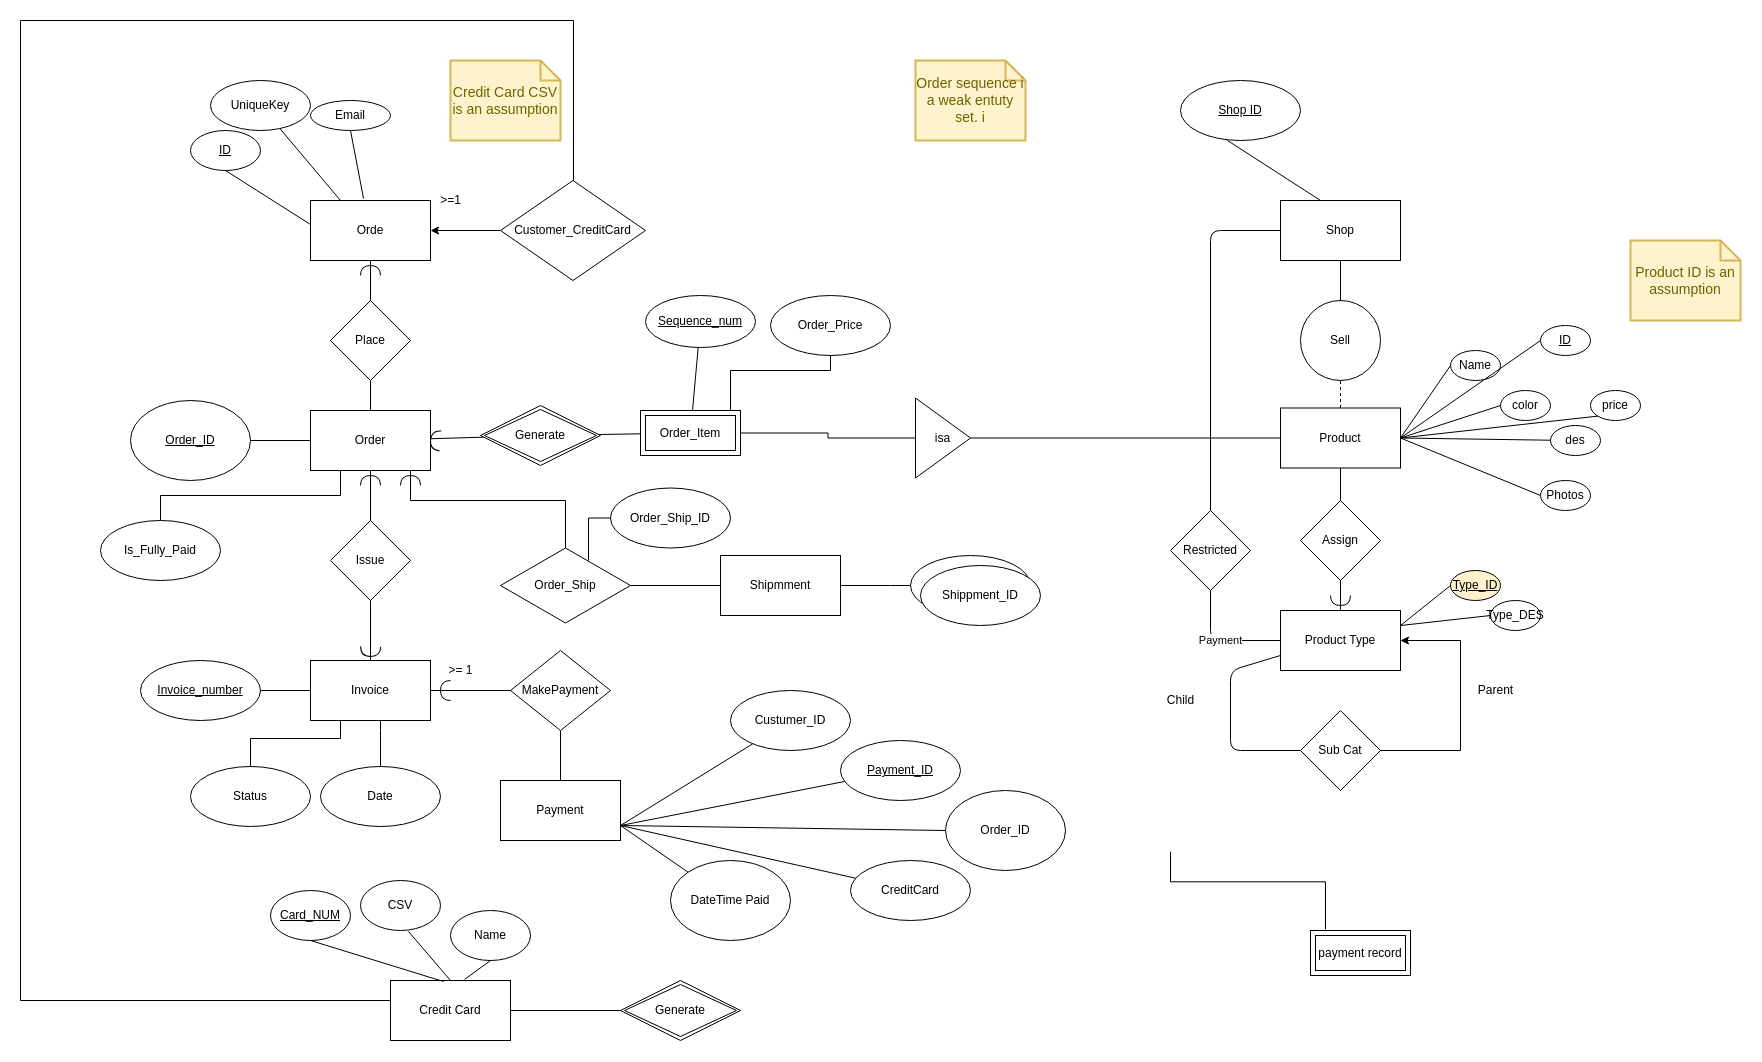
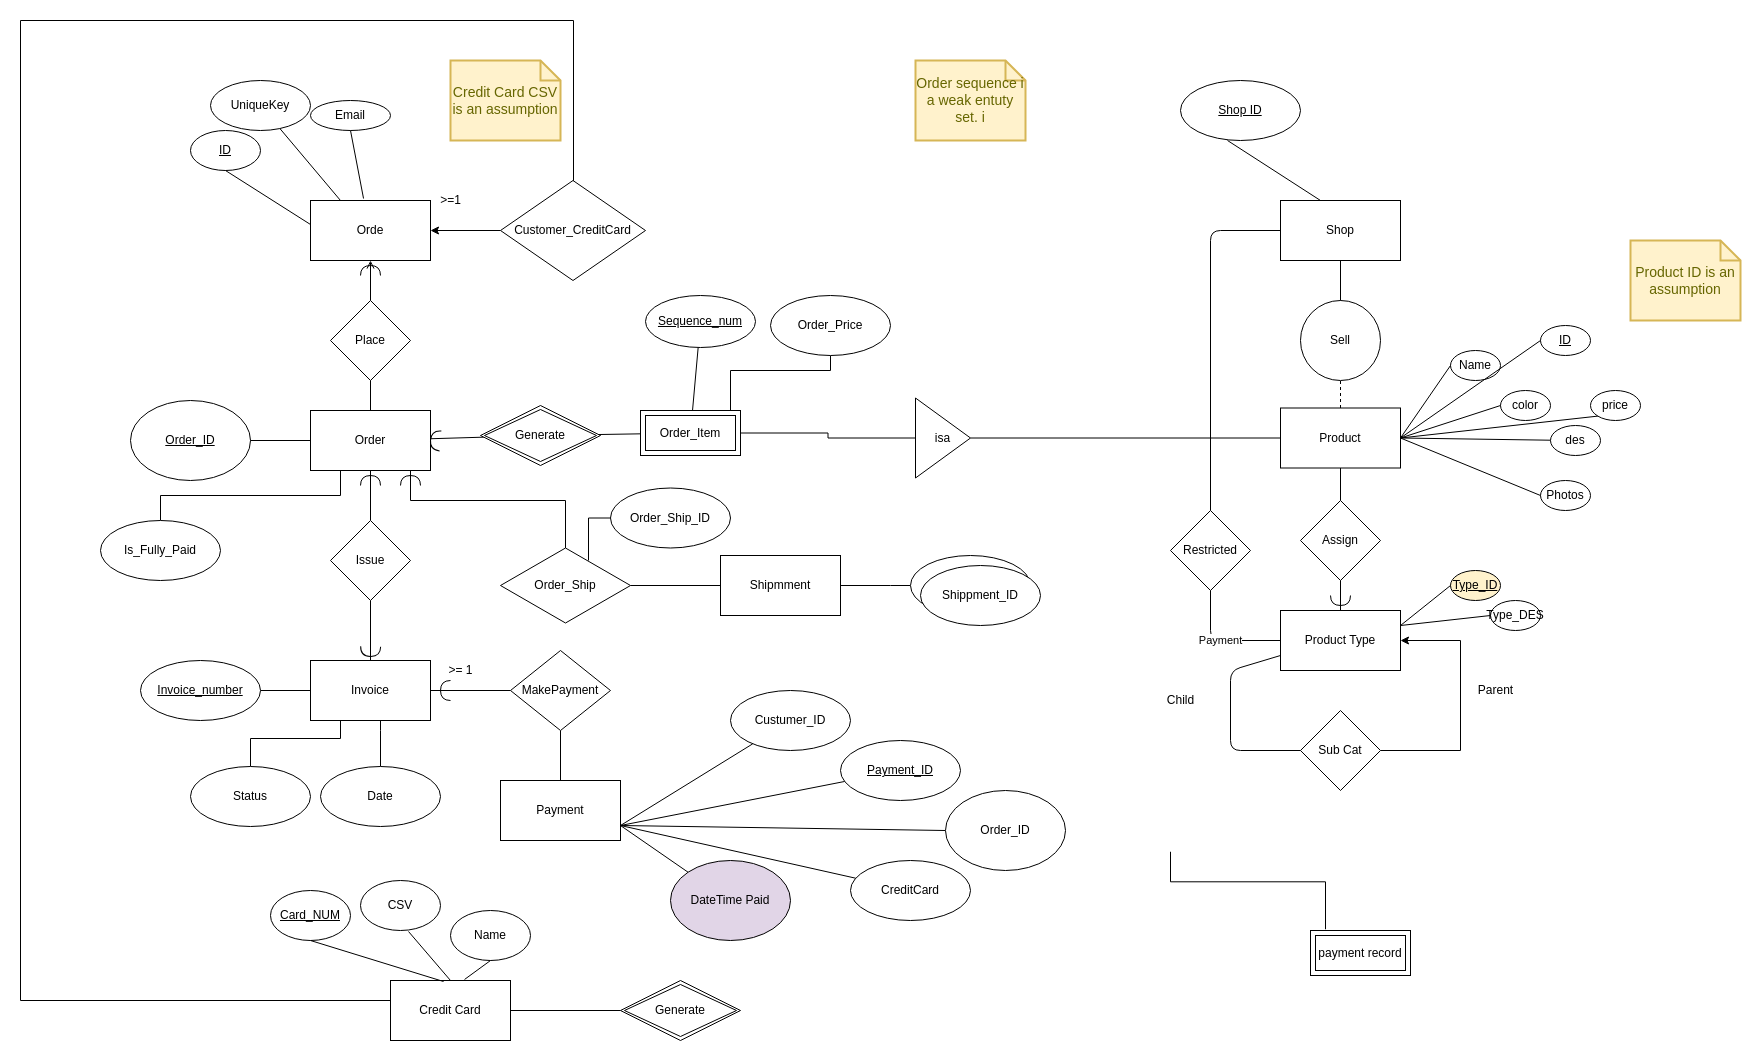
(371, 266) -> (371, 265)
(731, 901) -> (731, 901)
